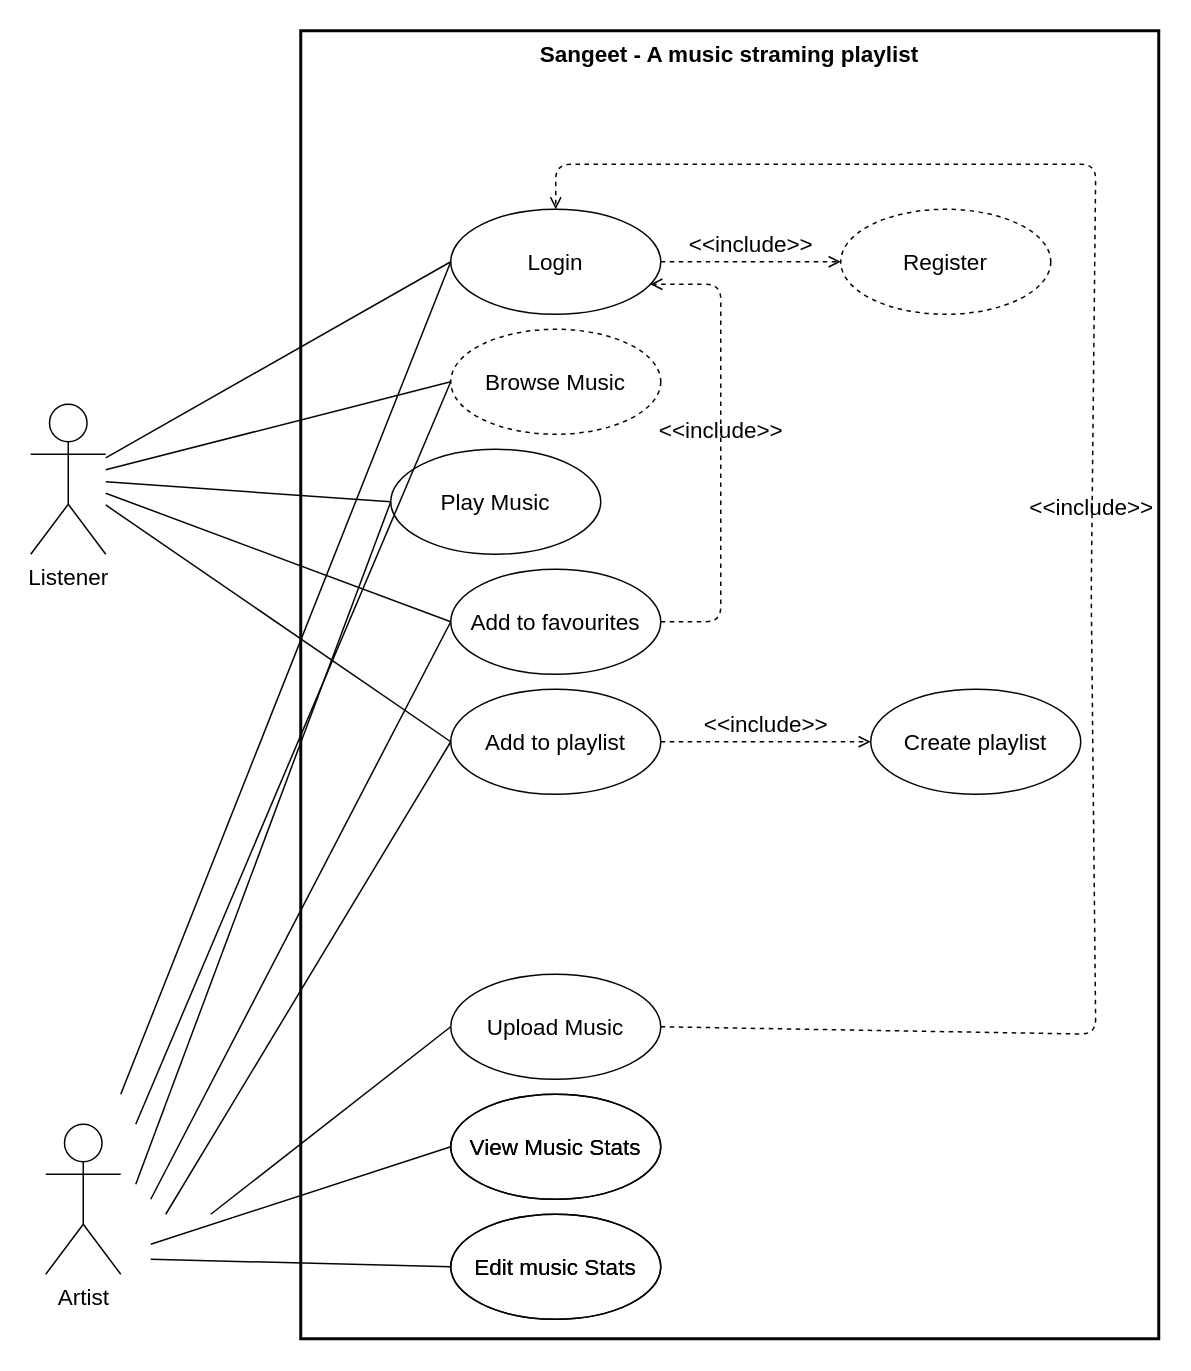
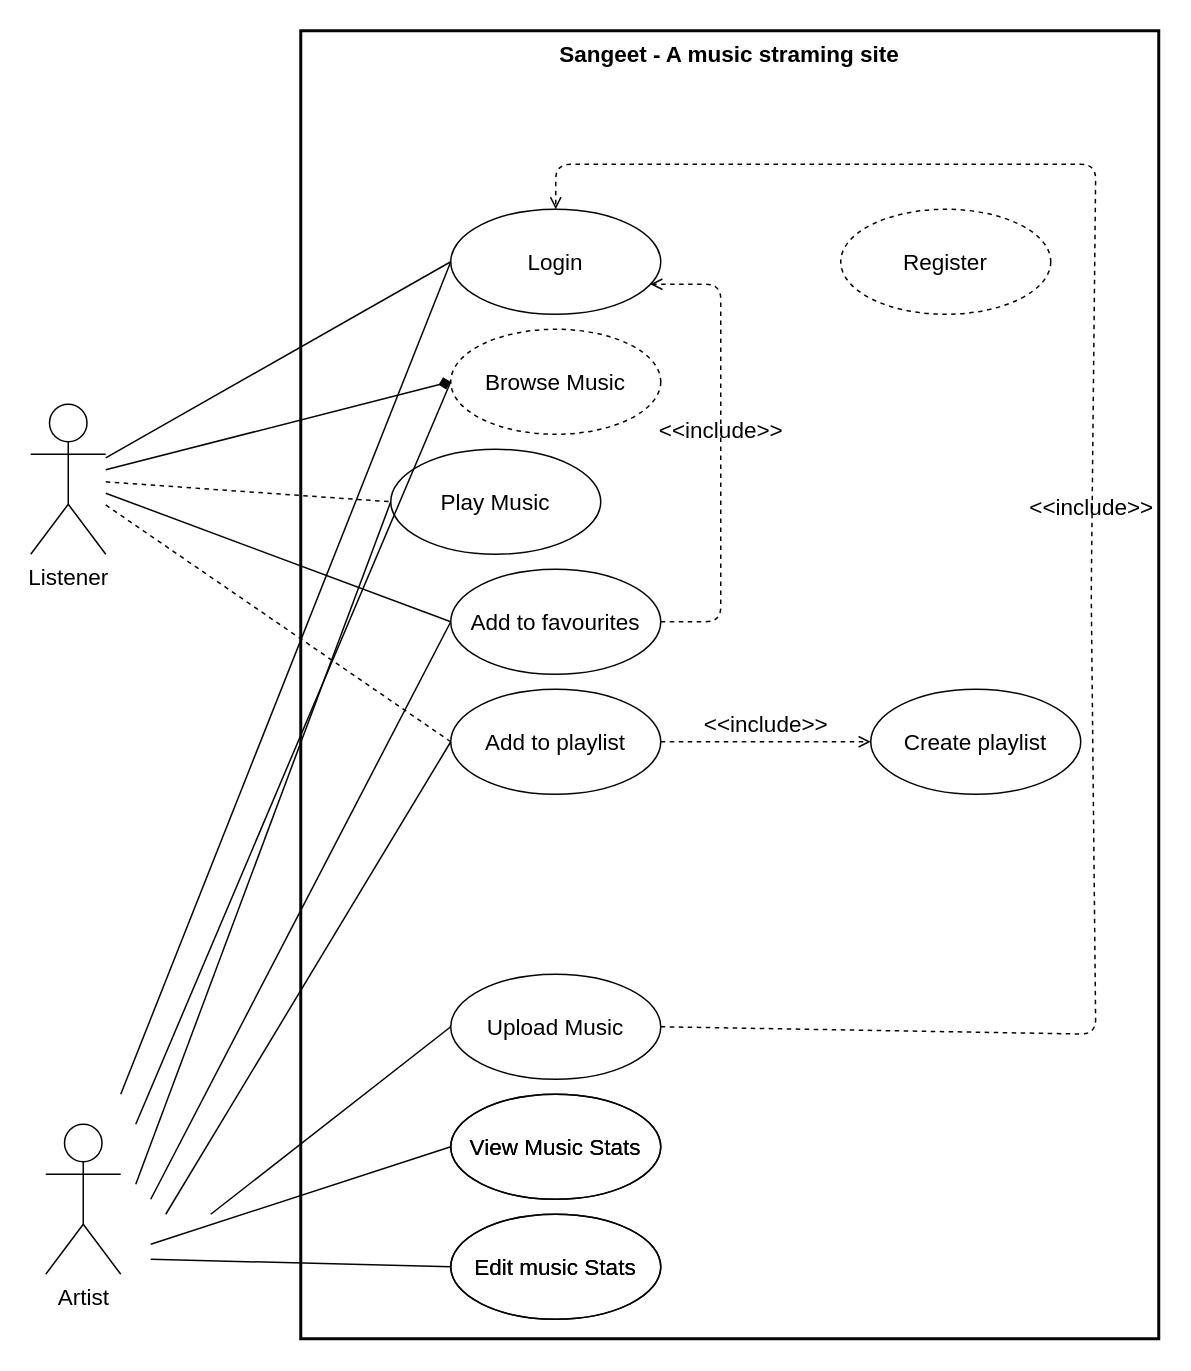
(730, 52) -> (730, 52)
(749, 262) -> none
(441, 384) -> (438, 385)
(247, 492) -> (247, 492)
(277, 623) -> (277, 623)
